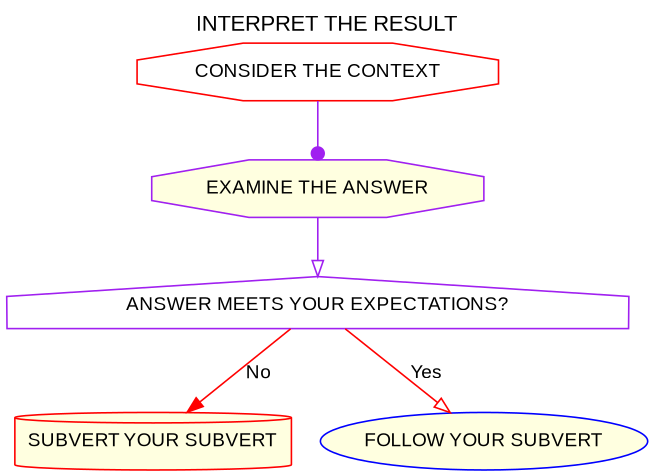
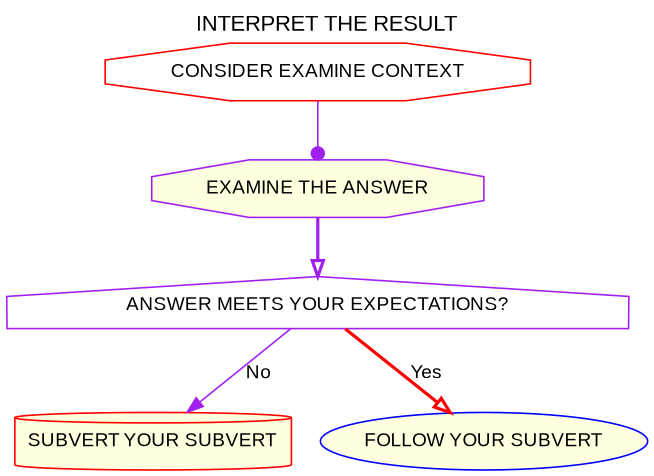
(318, 72) -> (318, 72)
(318, 239) -> (318, 239)
(245, 365) -> (245, 365)
(391, 366) -> (391, 366)
